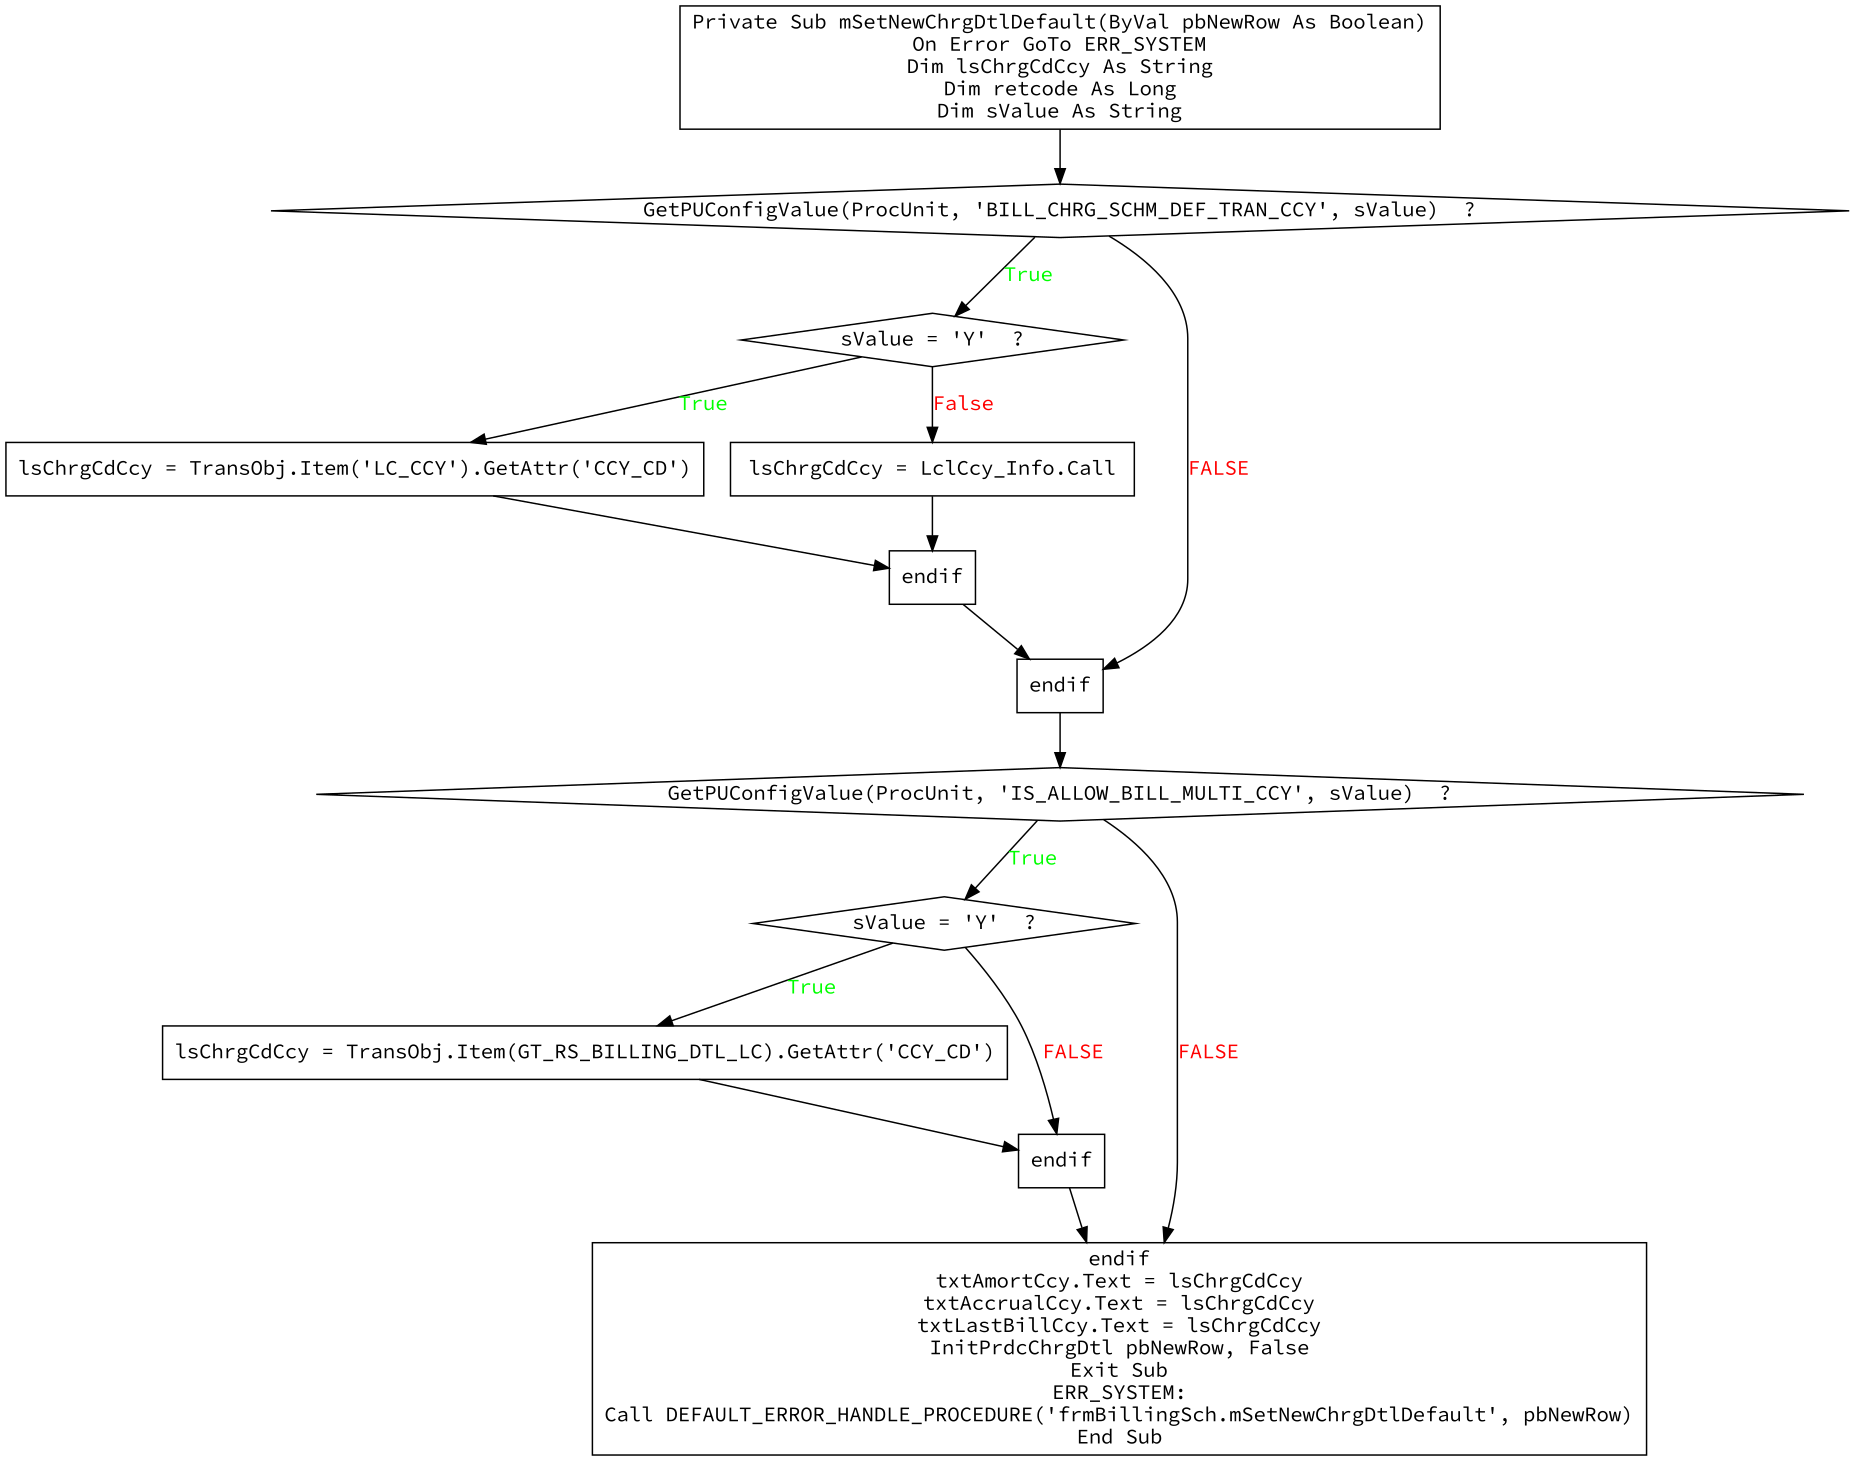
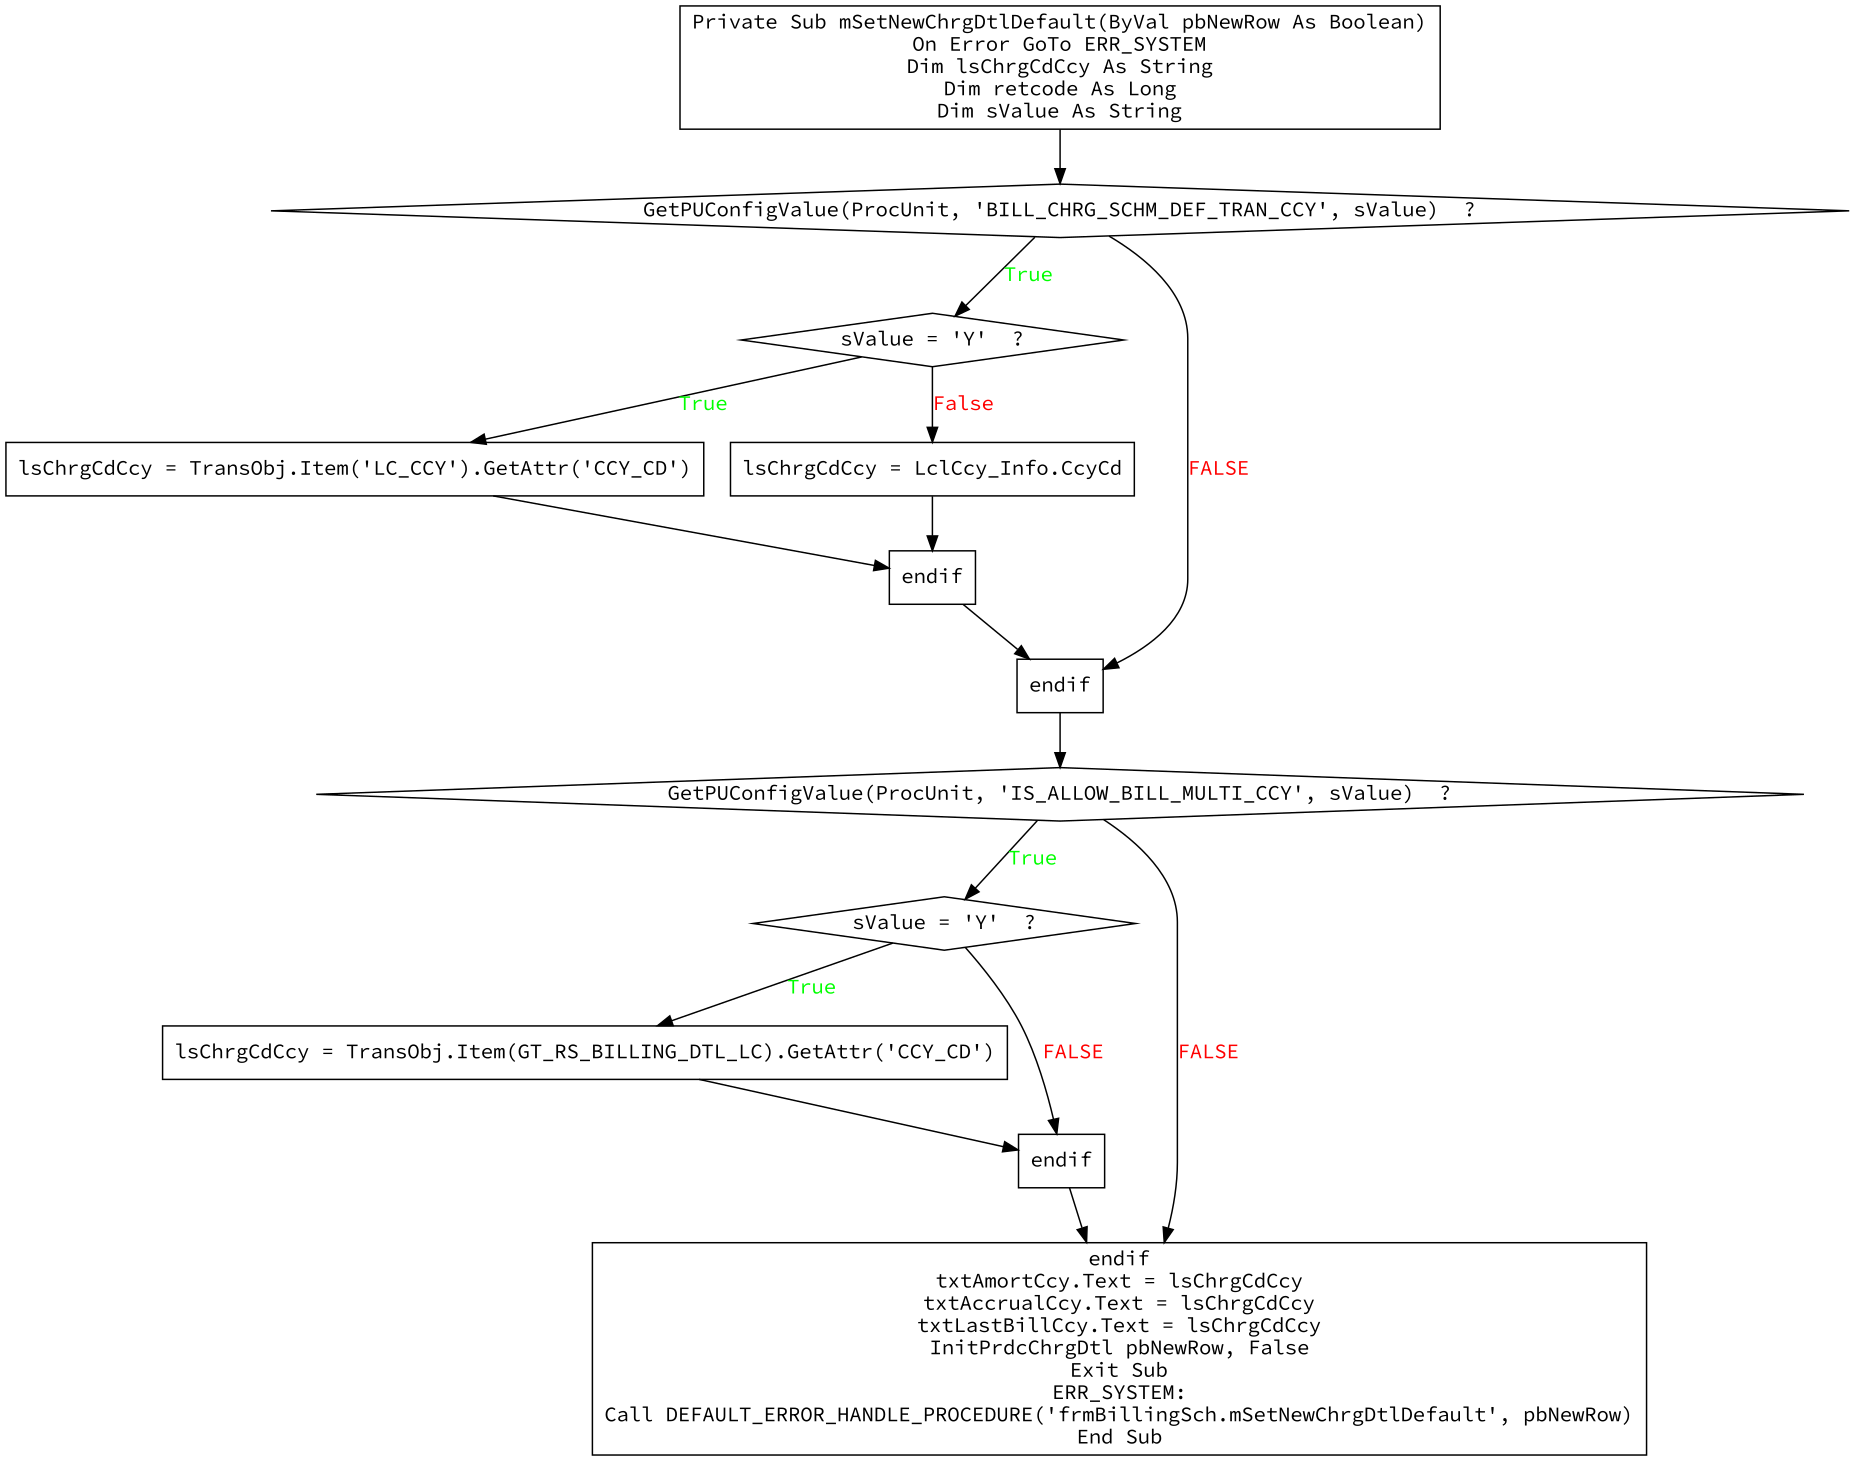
(932, 469) -> (932, 469)
